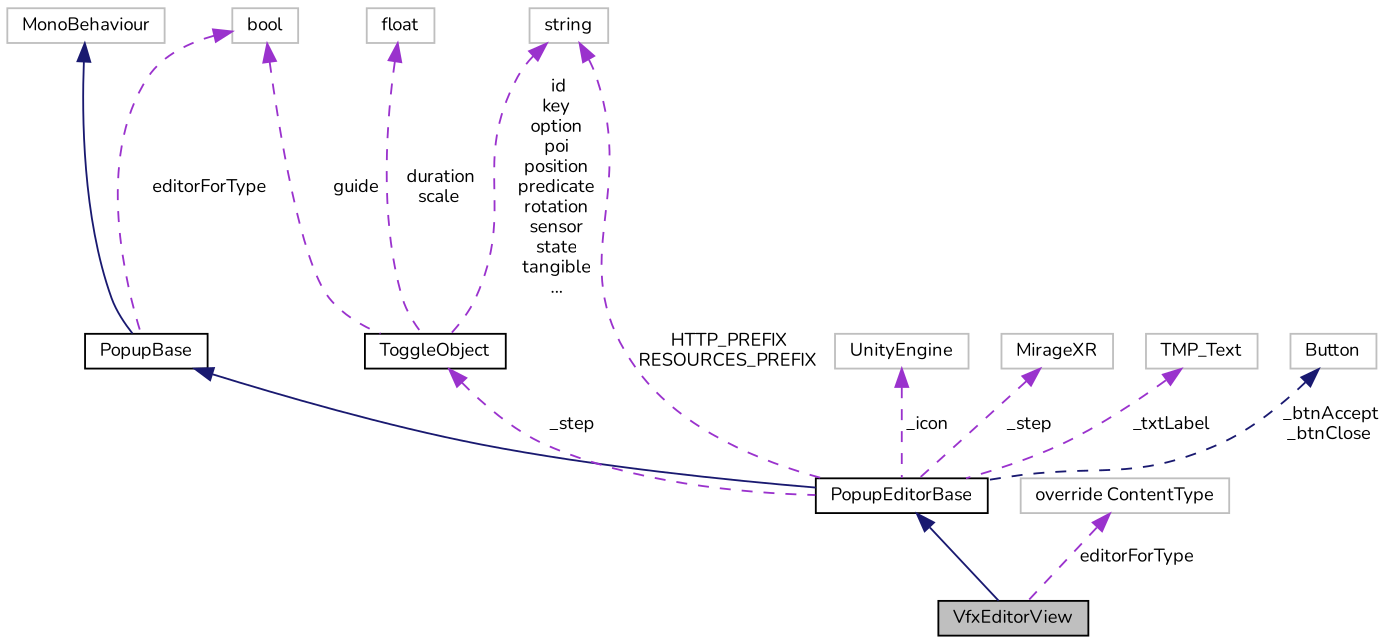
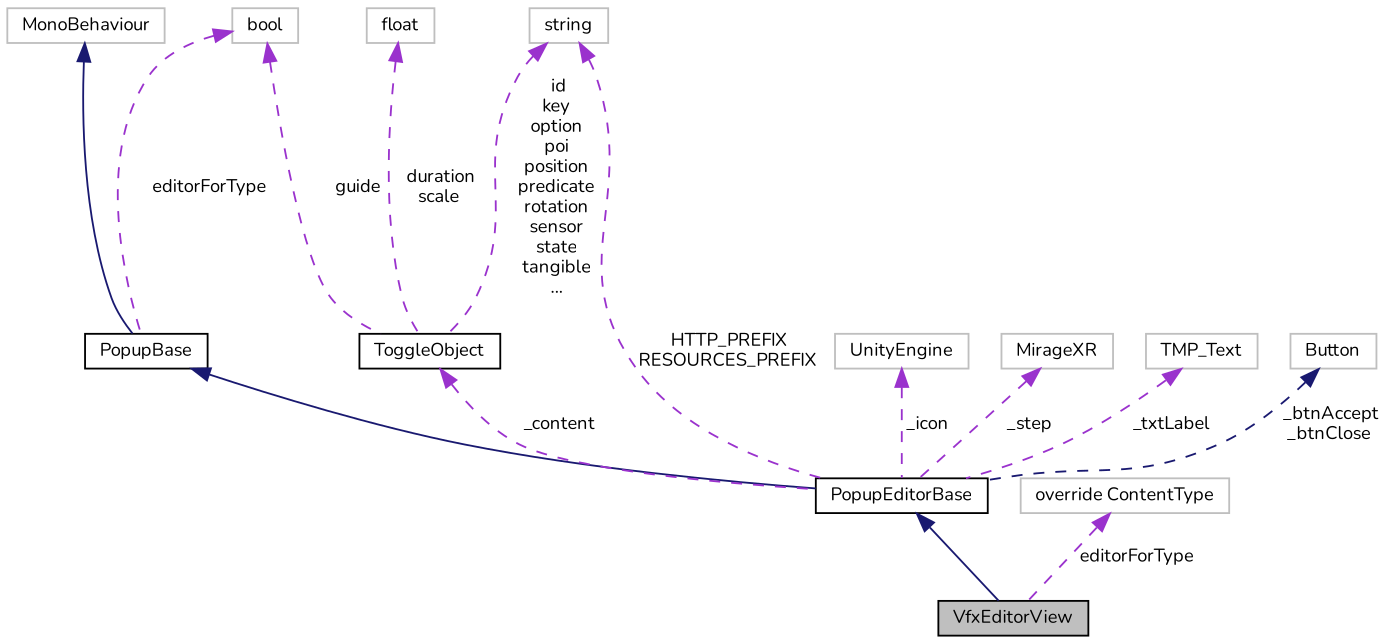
(571, 424) -> (558, 424)
